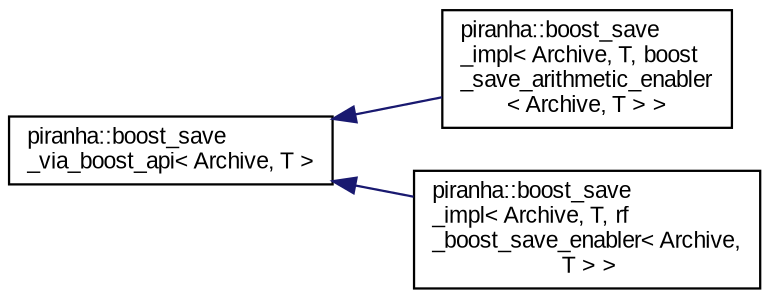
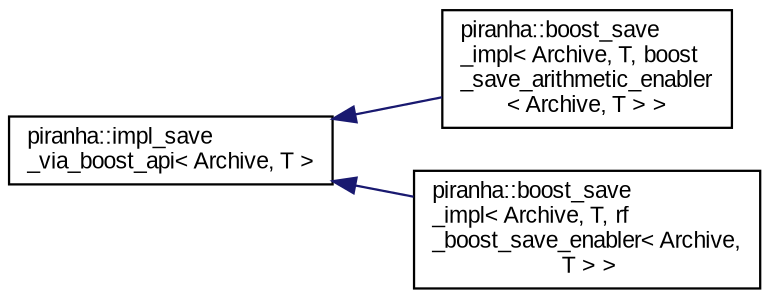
(171, 150) -> (171, 150)
